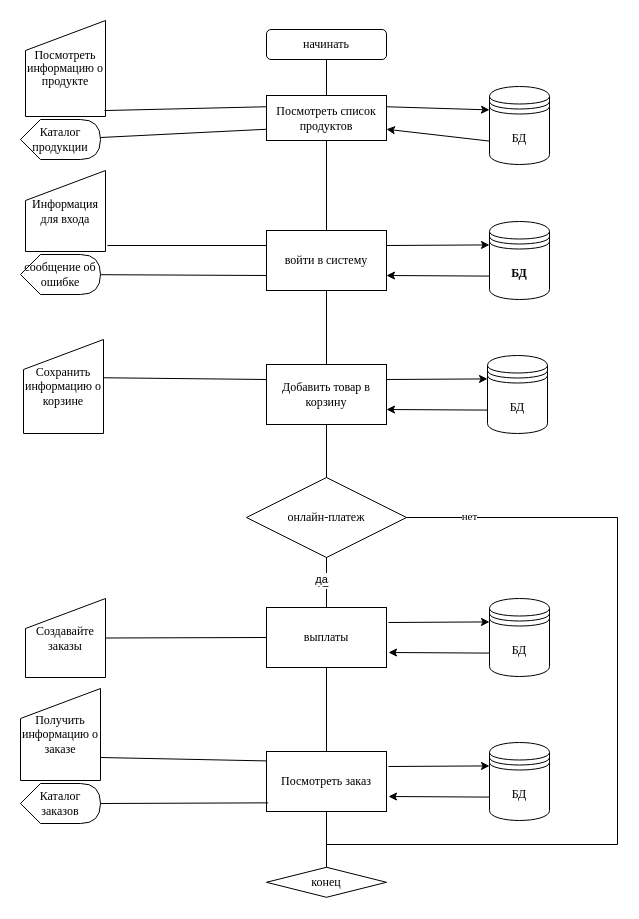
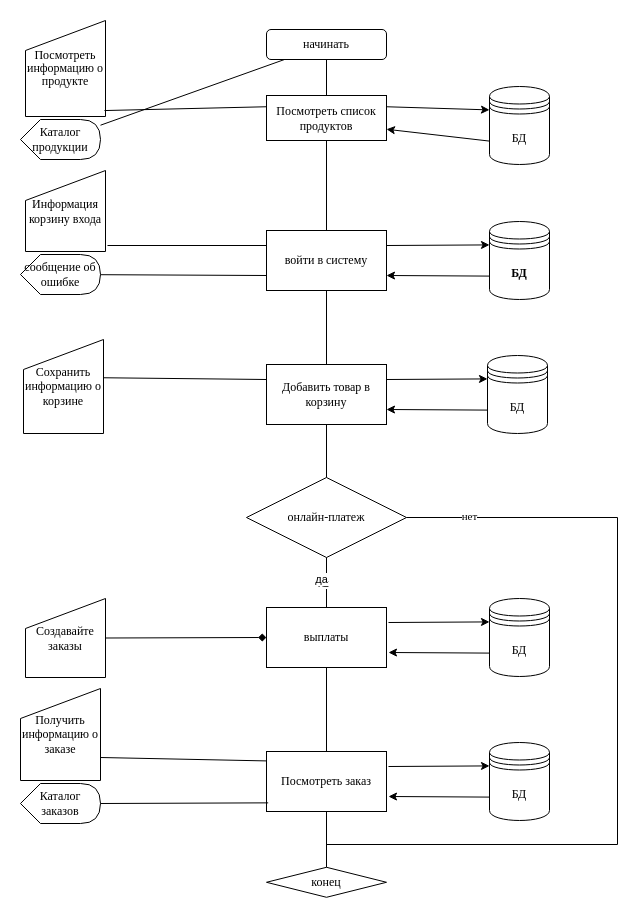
(184, 133) -> (218, 83)
(66, 212) -> (66, 212)
(262, 638) -> (258, 638)
